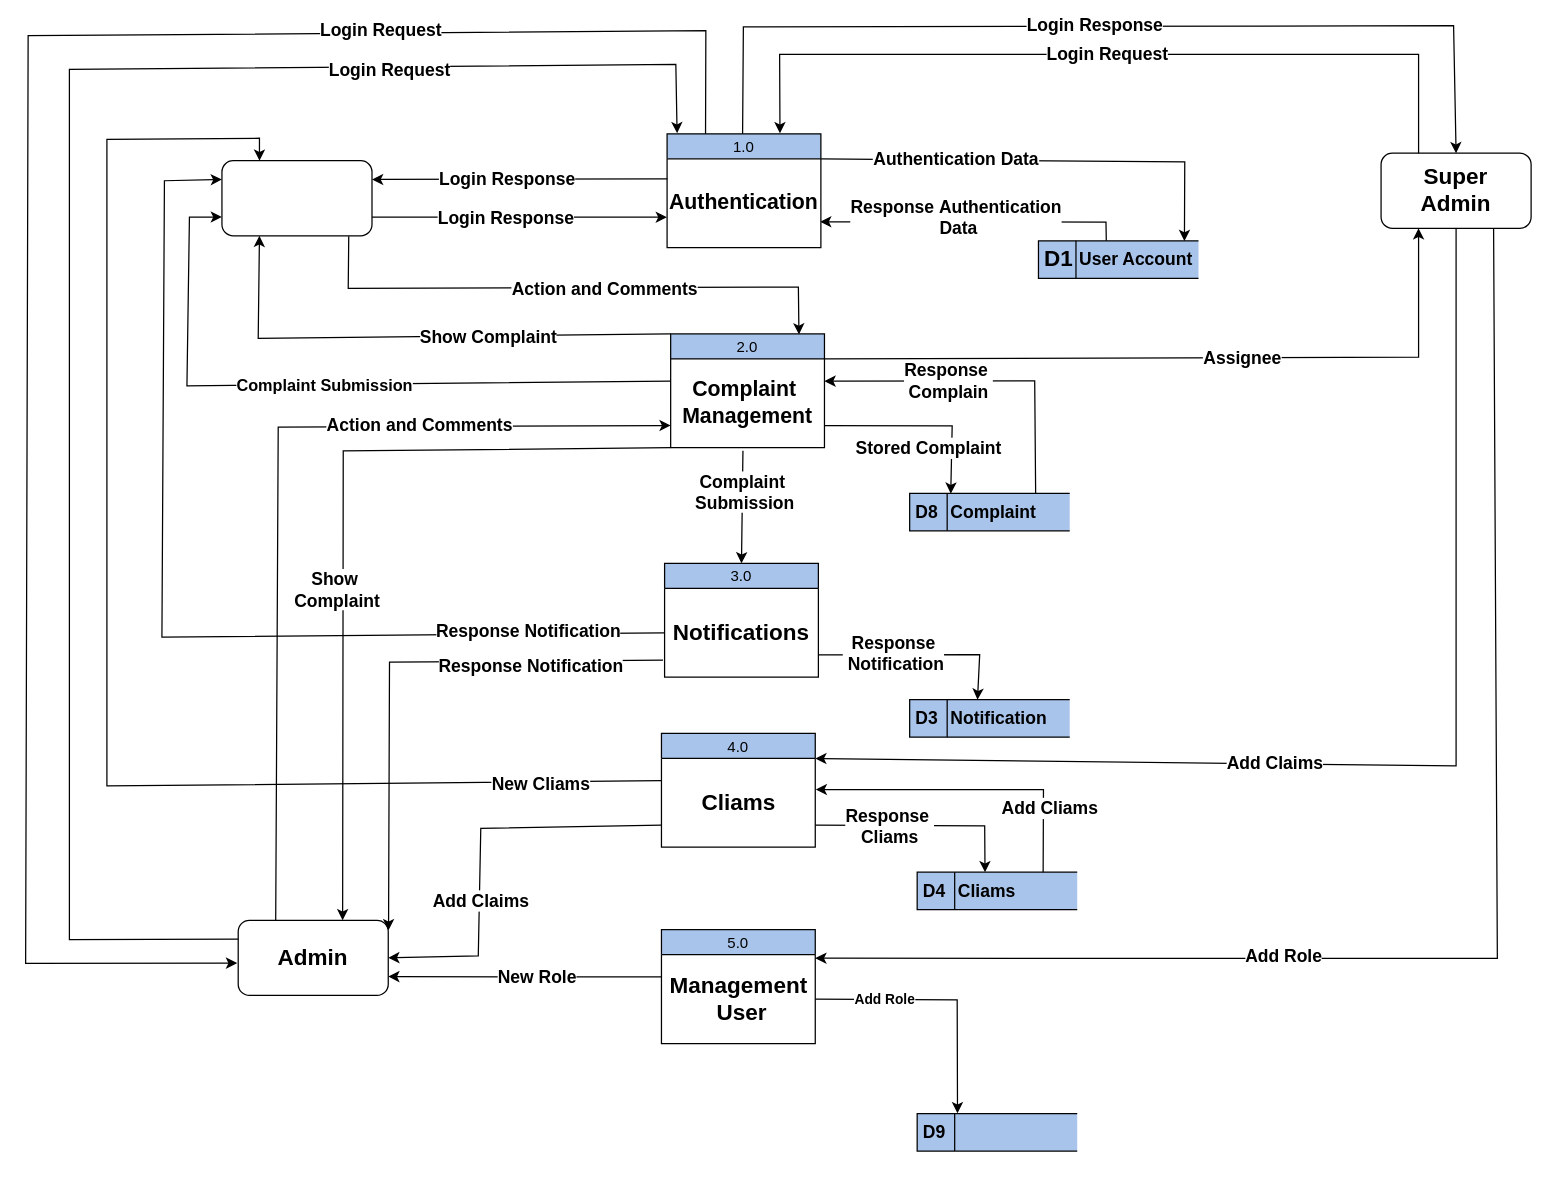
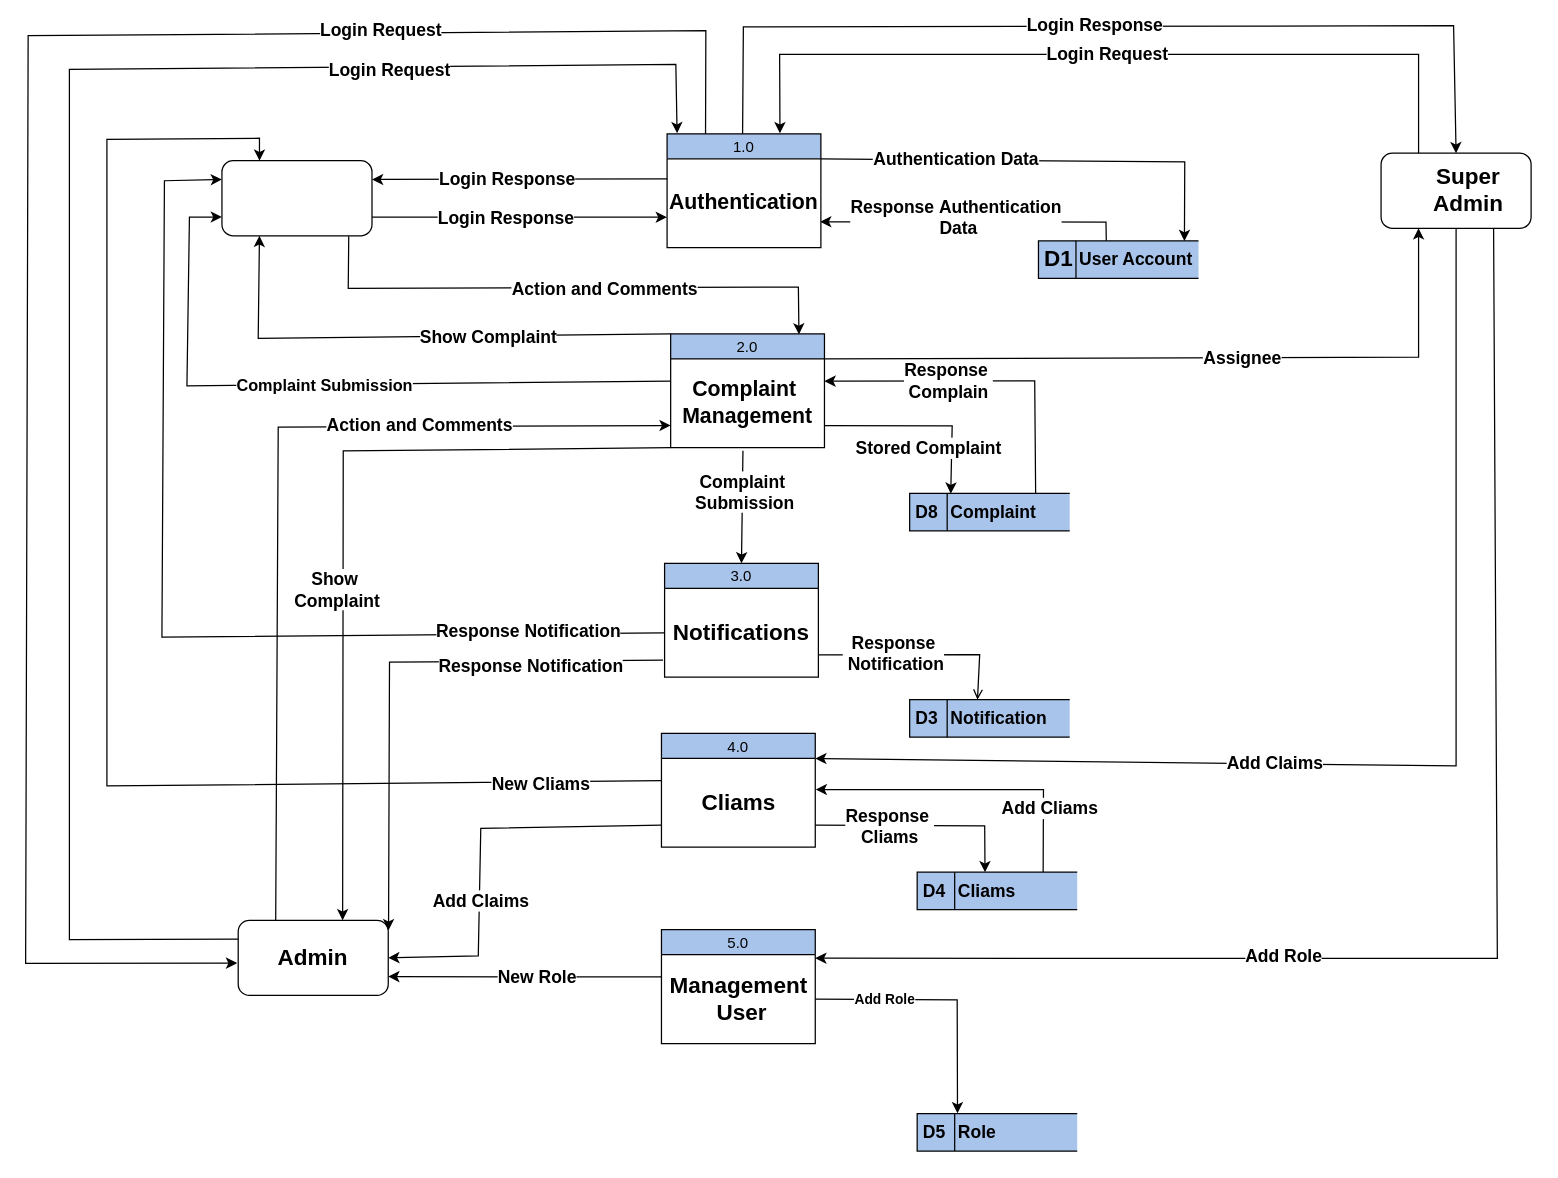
(1456, 191) -> (1468, 191)
(978, 689) -> (978, 692)
(932, 1132) -> (932, 1132)
none -> (1014, 1132)
